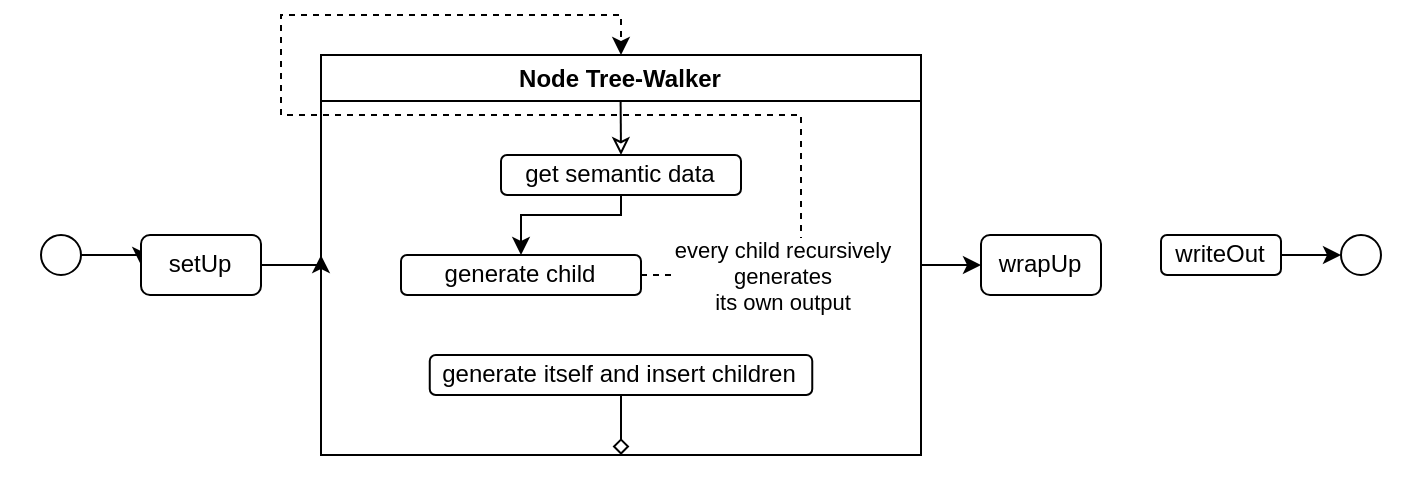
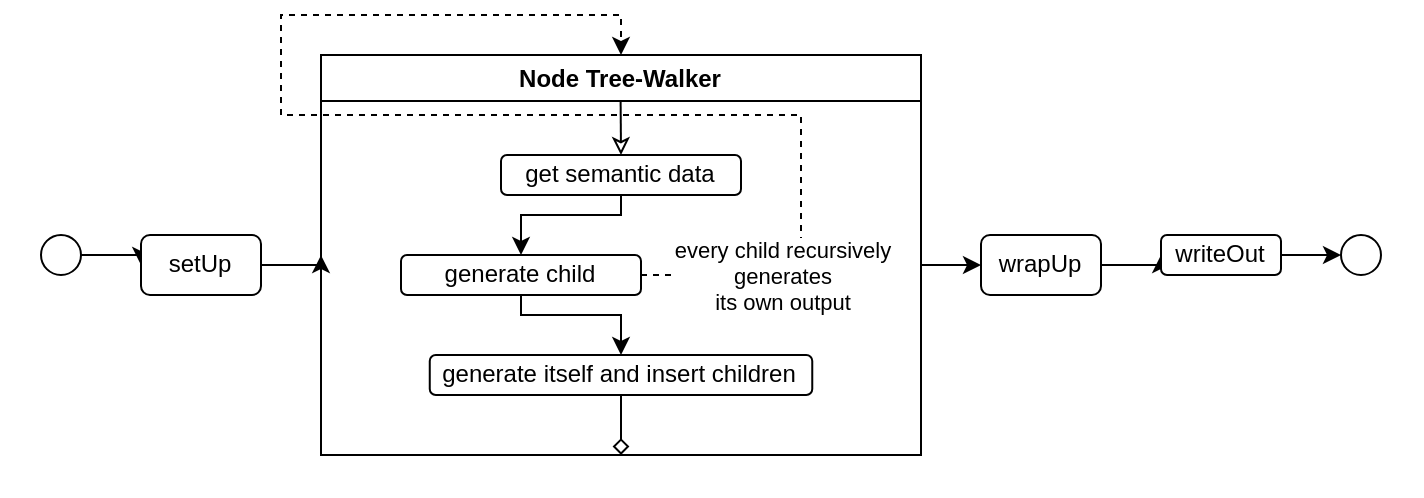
none -> (1132, 265)
none -> (574, 315)
